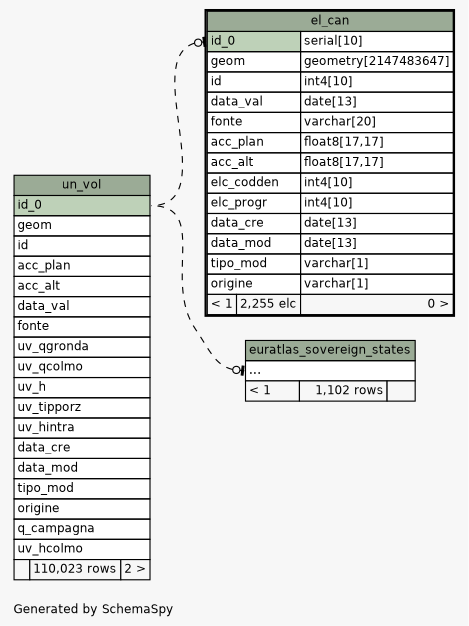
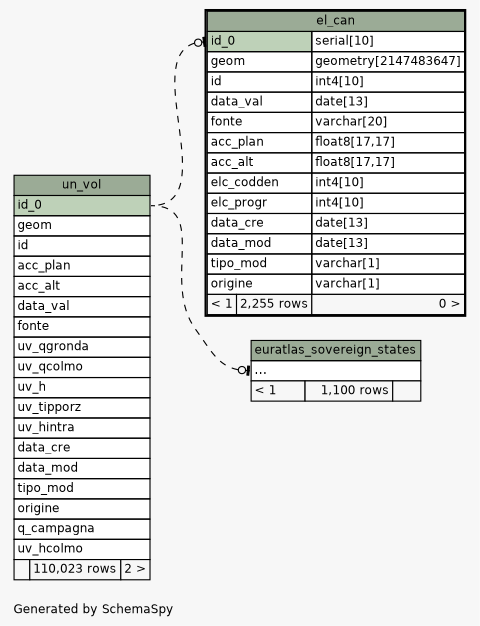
(269, 304) -> (274, 304)
(349, 390) -> (355, 390)
